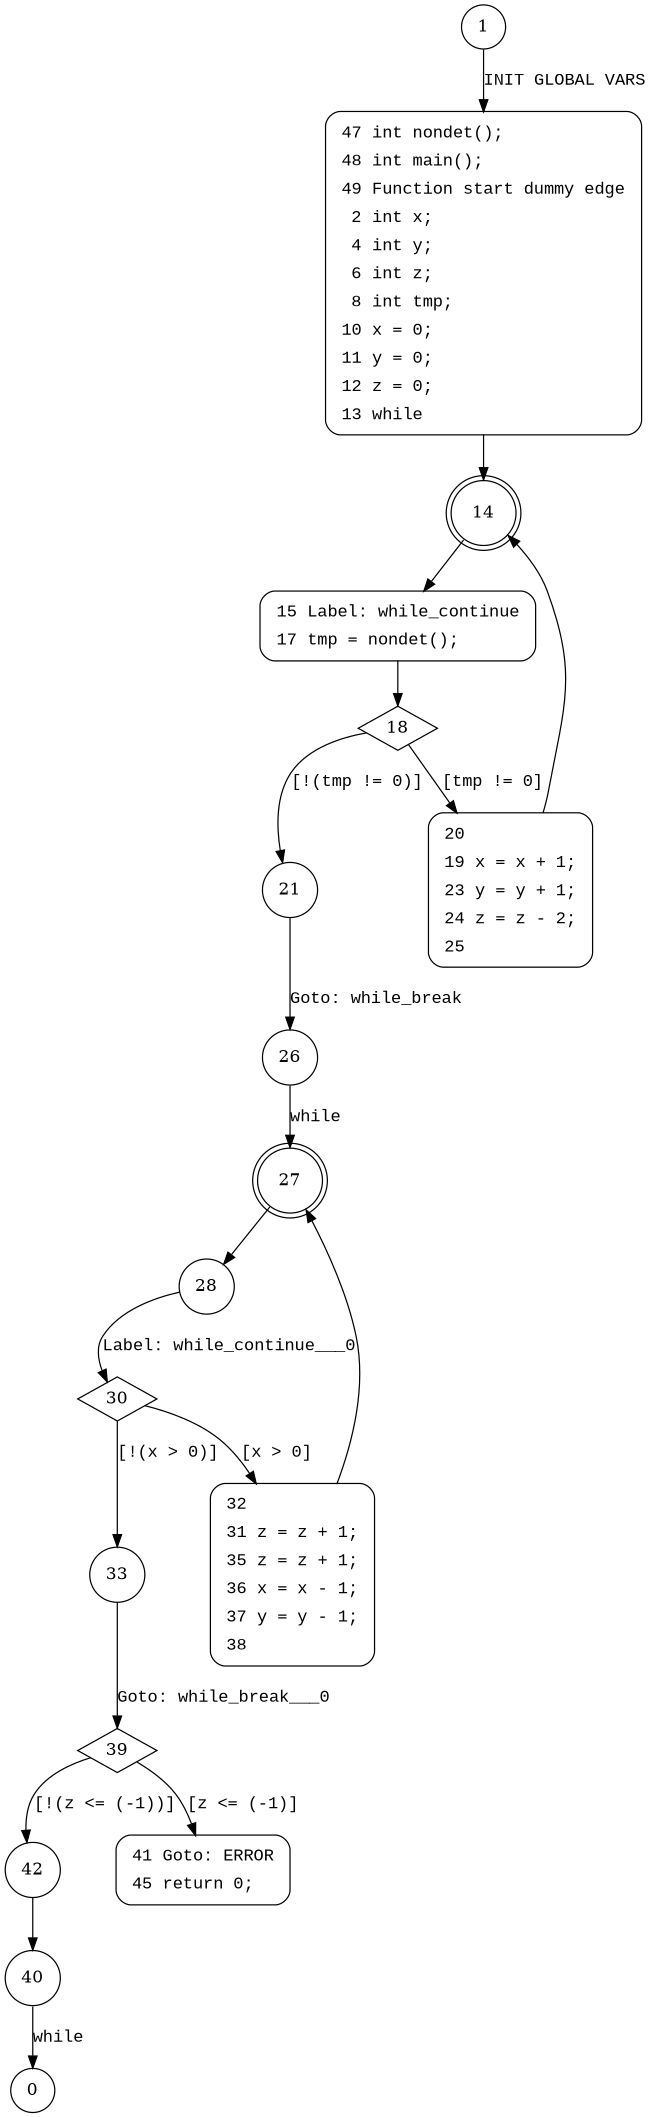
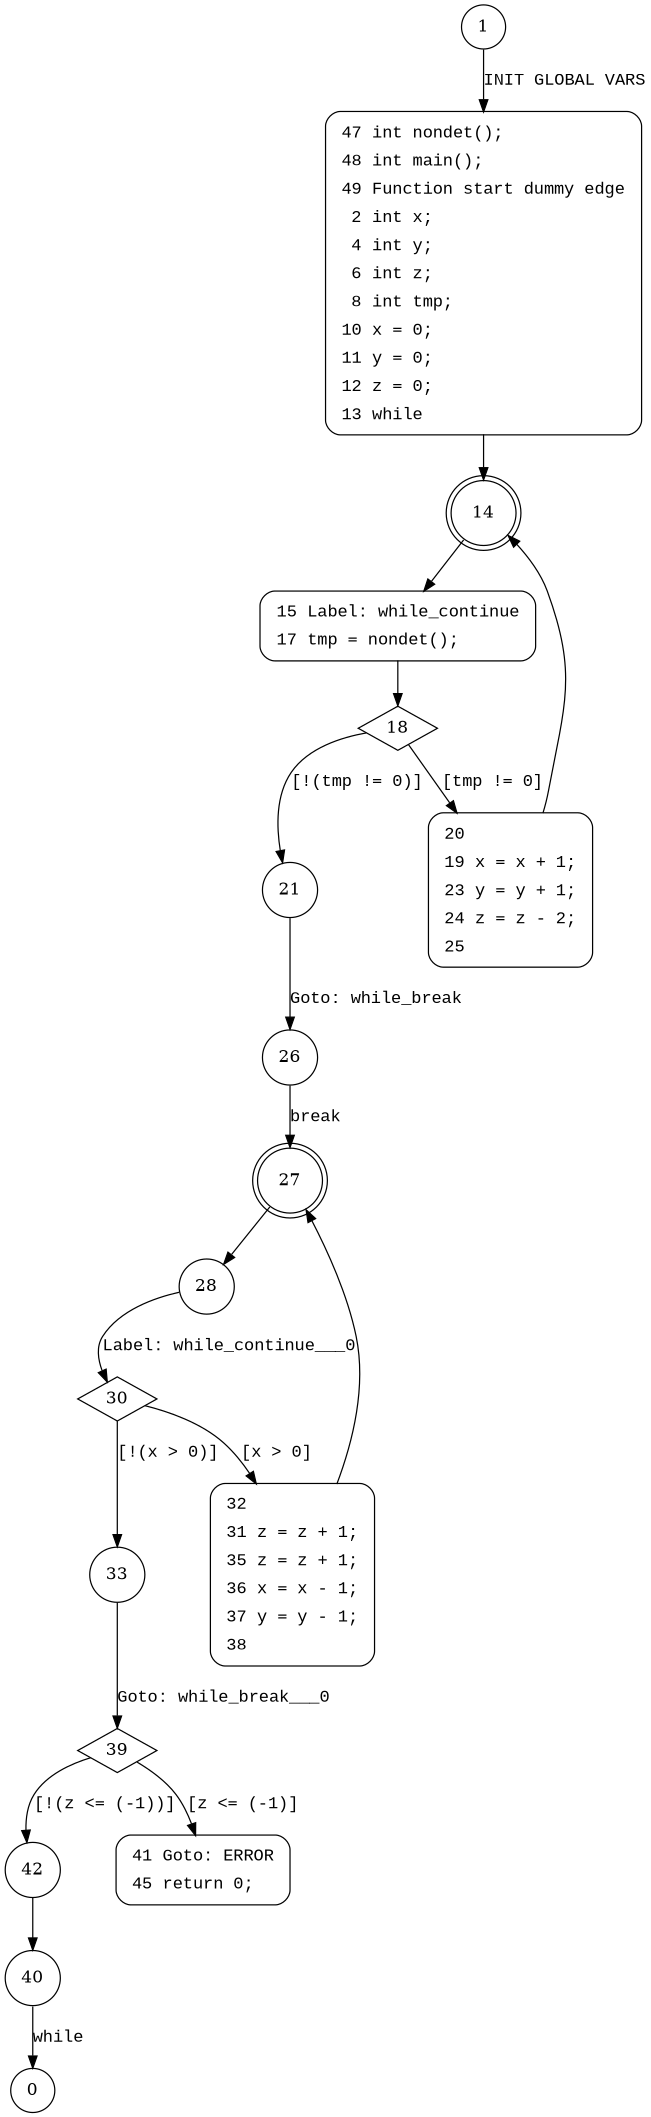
(316, 1117) -> (316, 1117)
